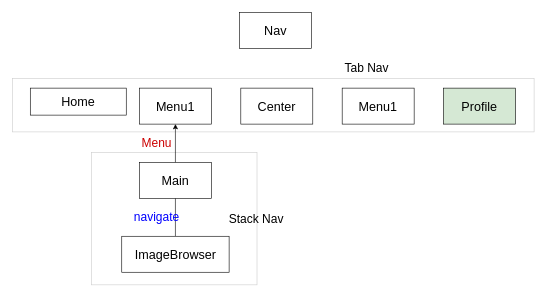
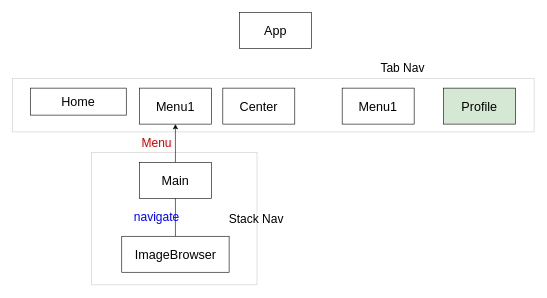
(276, 30) -> (276, 30)
(367, 68) -> (403, 68)
(277, 106) -> (259, 106)
